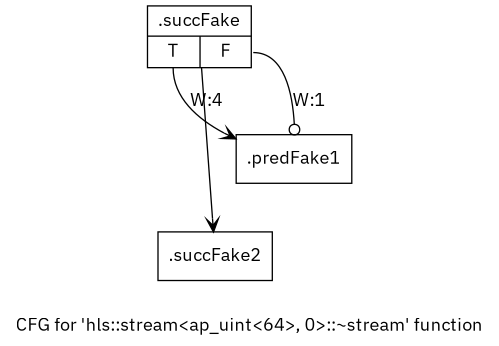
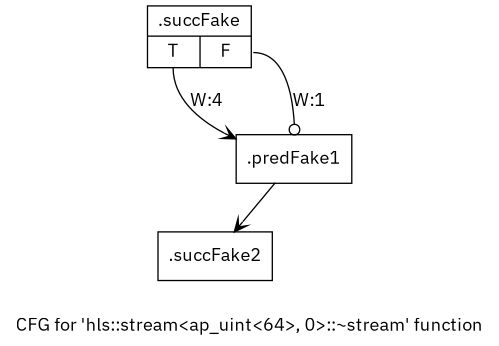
(207, 143) -> (259, 202)
